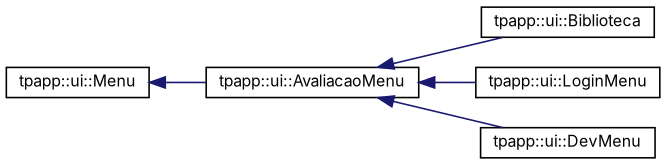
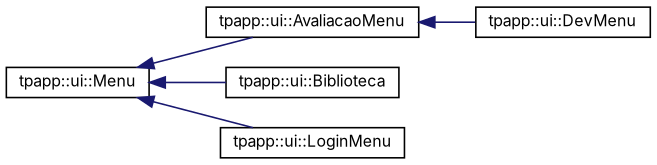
(448, 50) -> (196, 82)
(455, 82) -> (203, 115)
